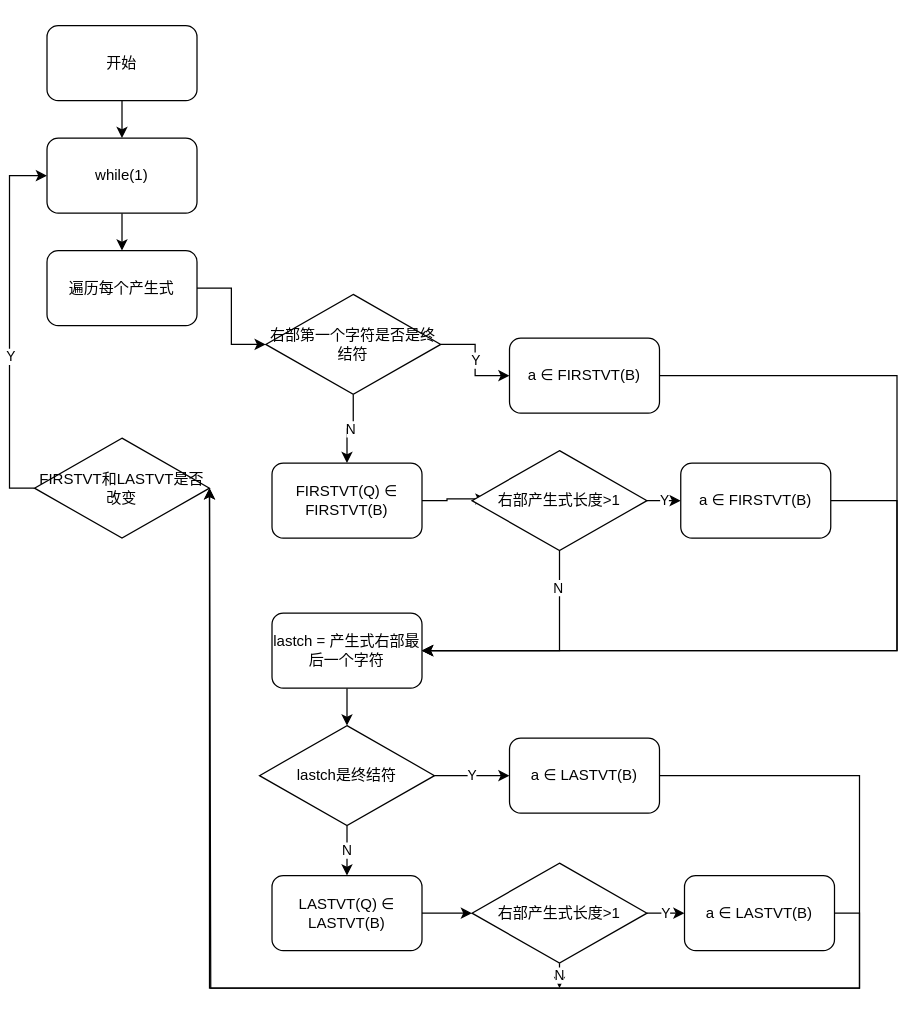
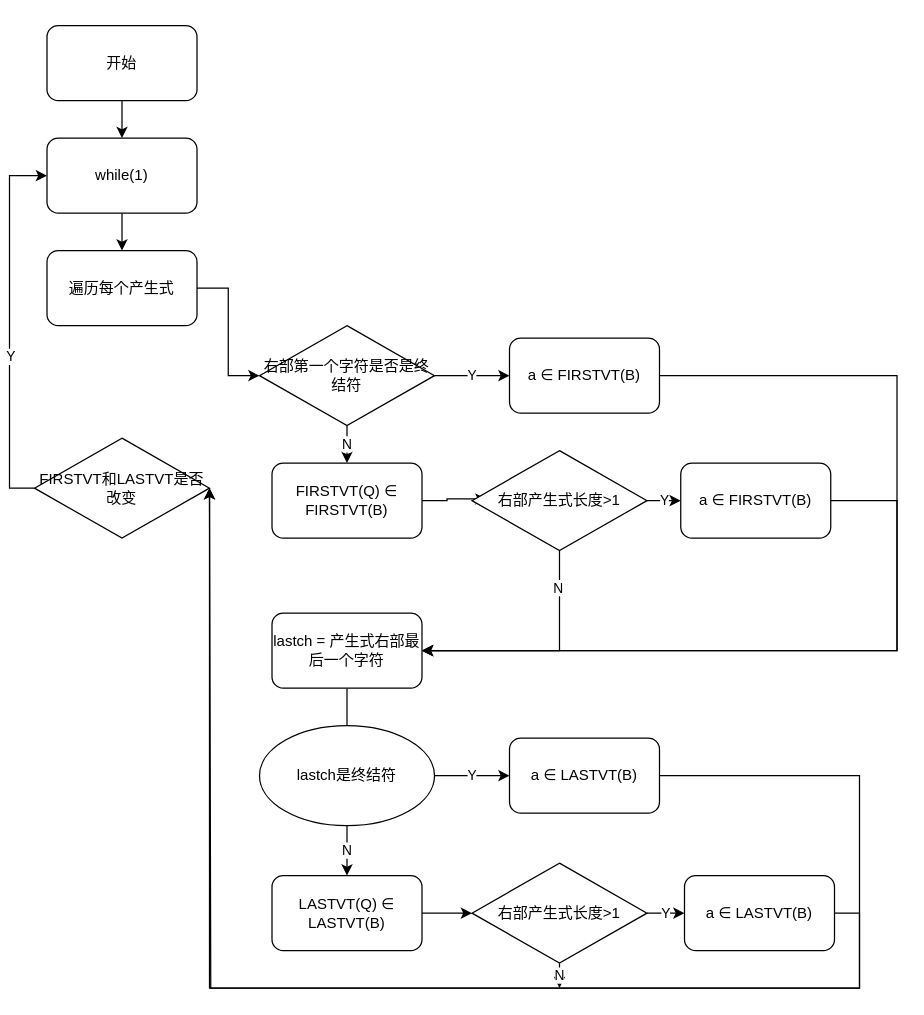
(353, 344) -> (347, 376)
(347, 716) -> (347, 720)
(347, 776) -> (347, 776)
